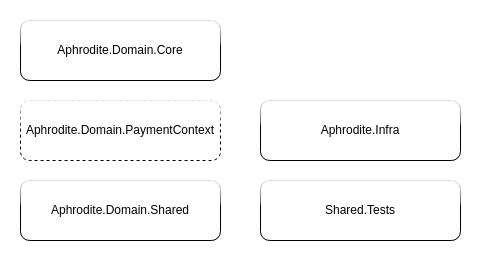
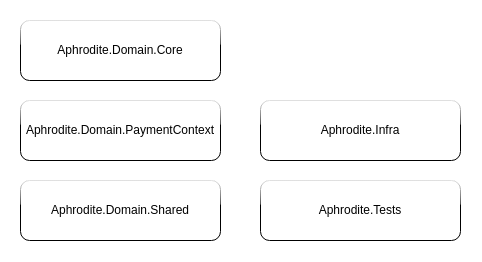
(121, 131) -> (121, 131)
(361, 211) -> (361, 211)
